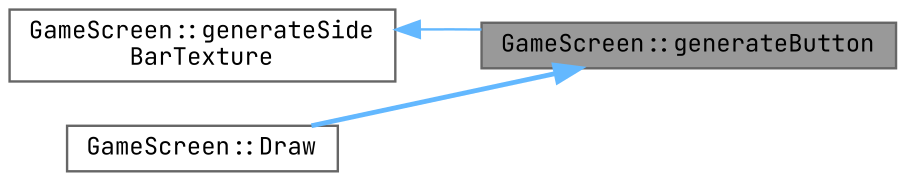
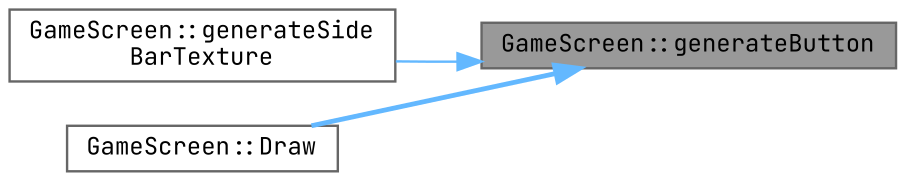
(451, 29) -> (427, 62)
